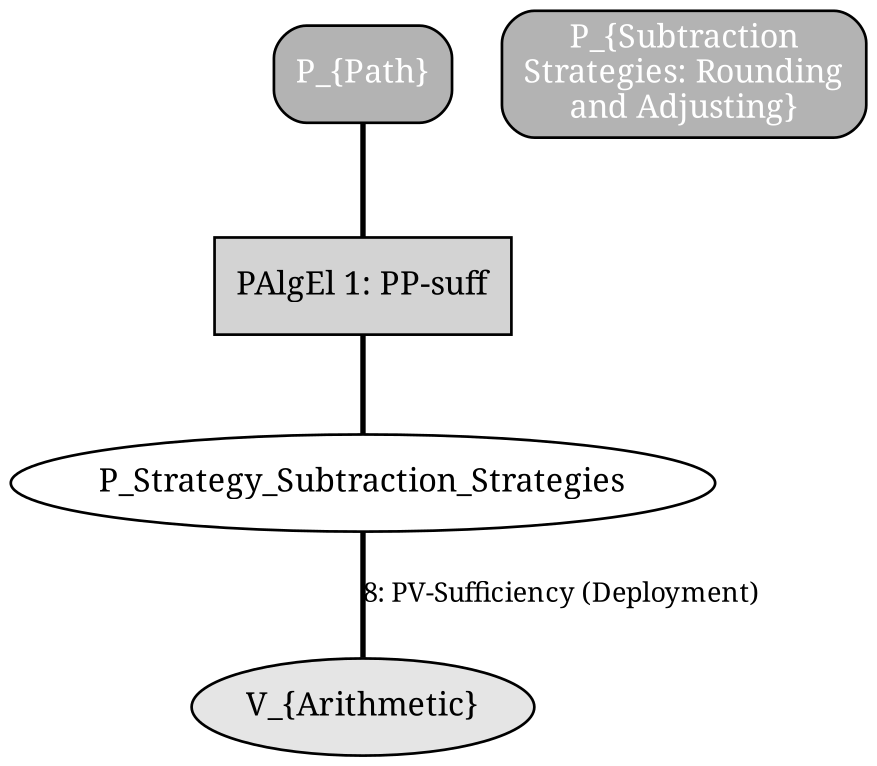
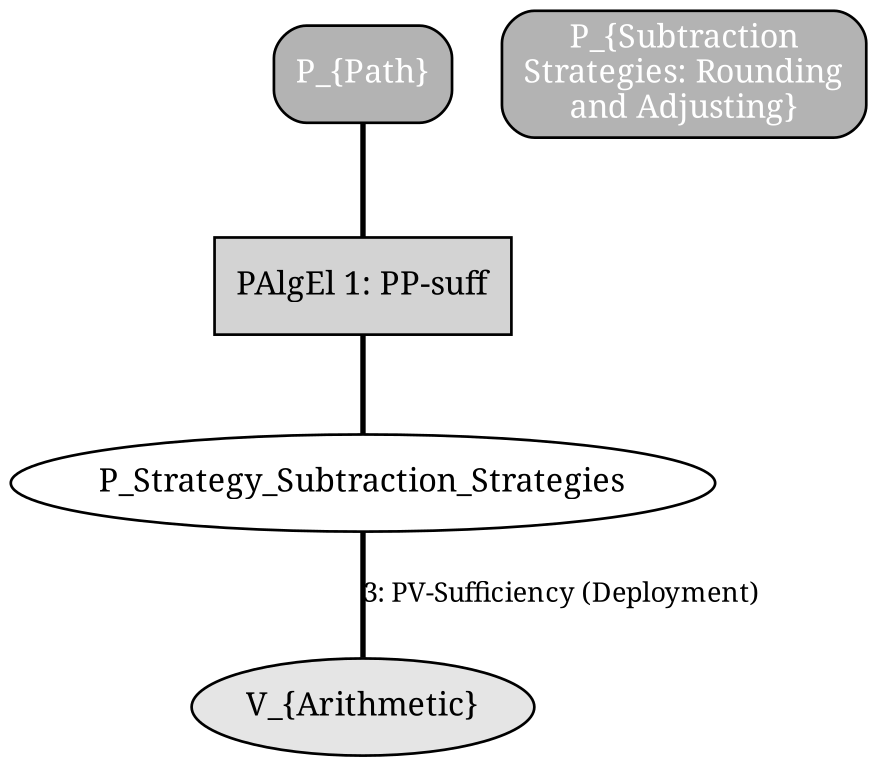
(563, 595) -> (563, 595)
